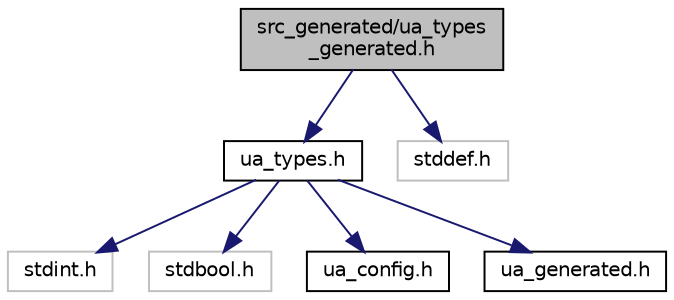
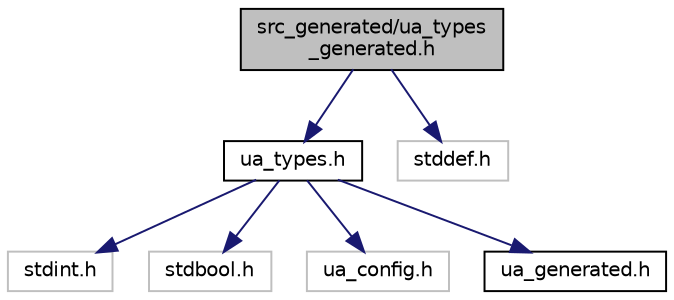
(378, 271) -> (378, 271)
